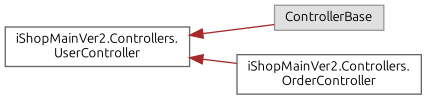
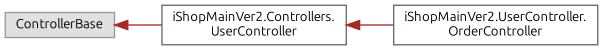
(239, 29) -> (145, 25)
(329, 74) -> (496, 25)
